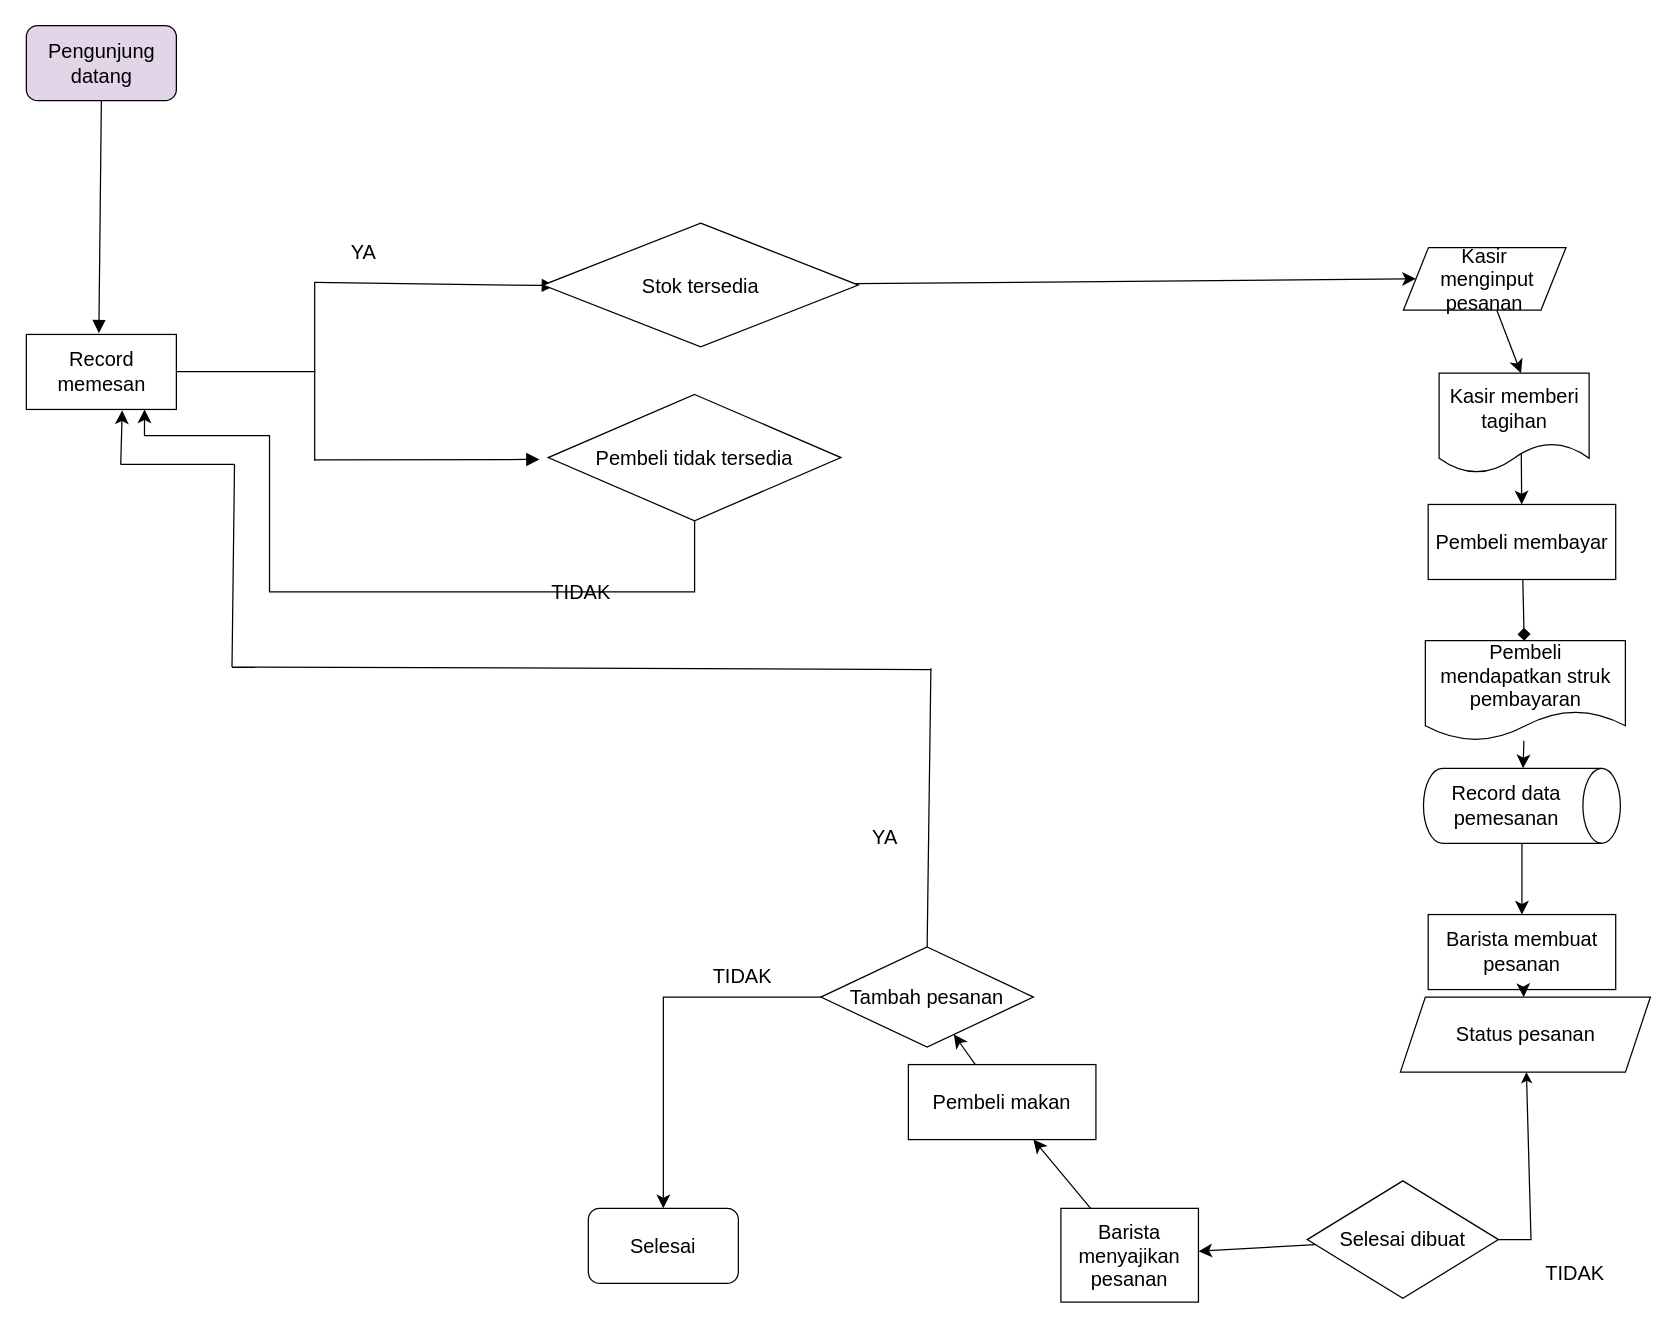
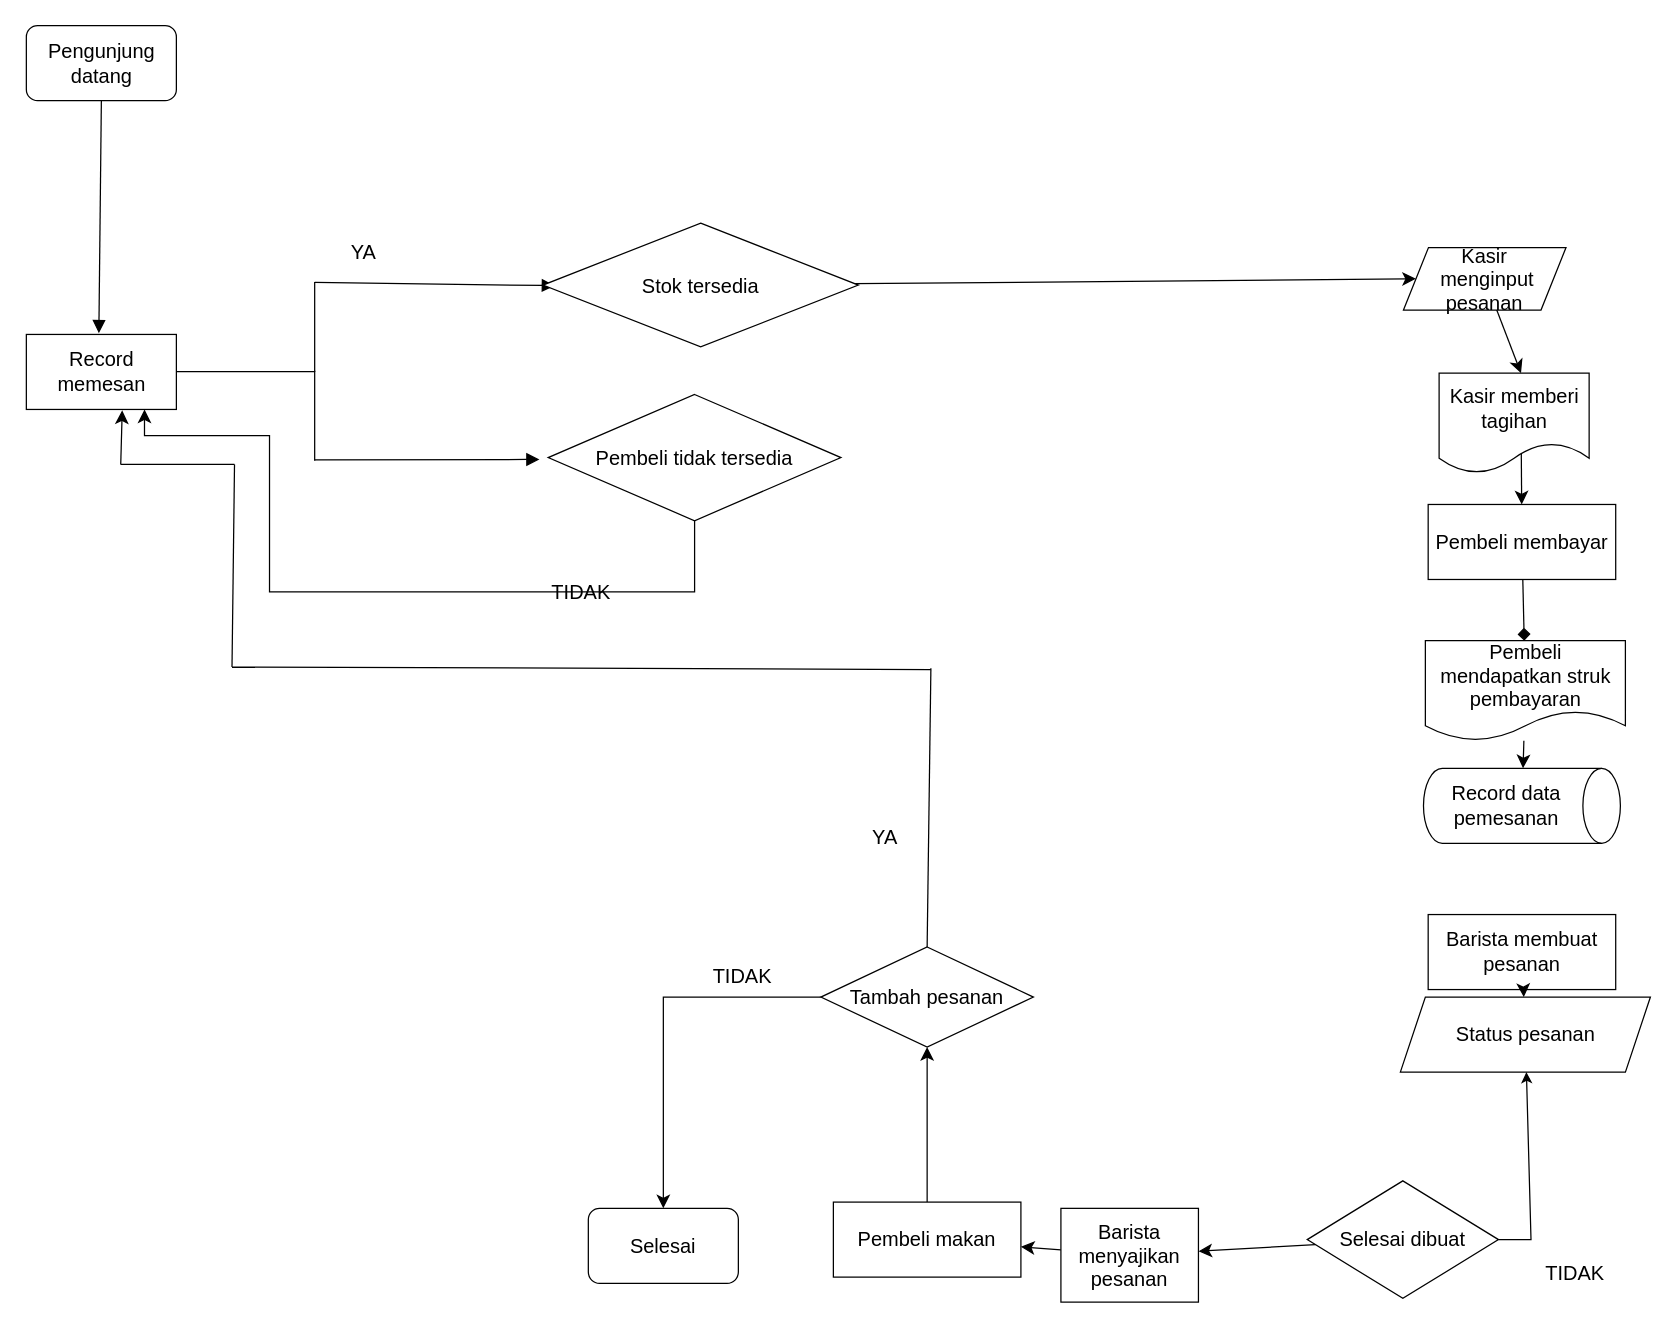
(101, 63) -> (101, 63)
(1522, 874) -> none
(1002, 1102) -> (927, 1239)
